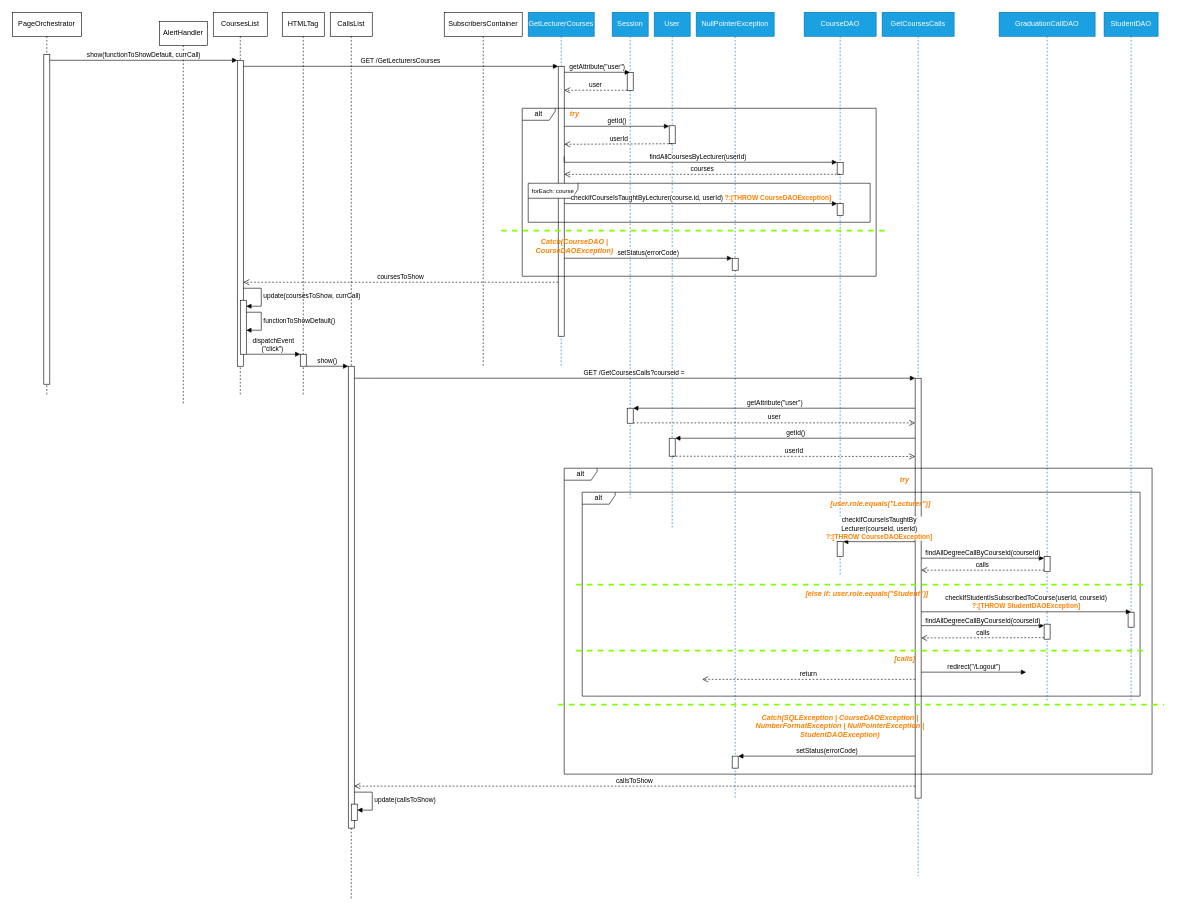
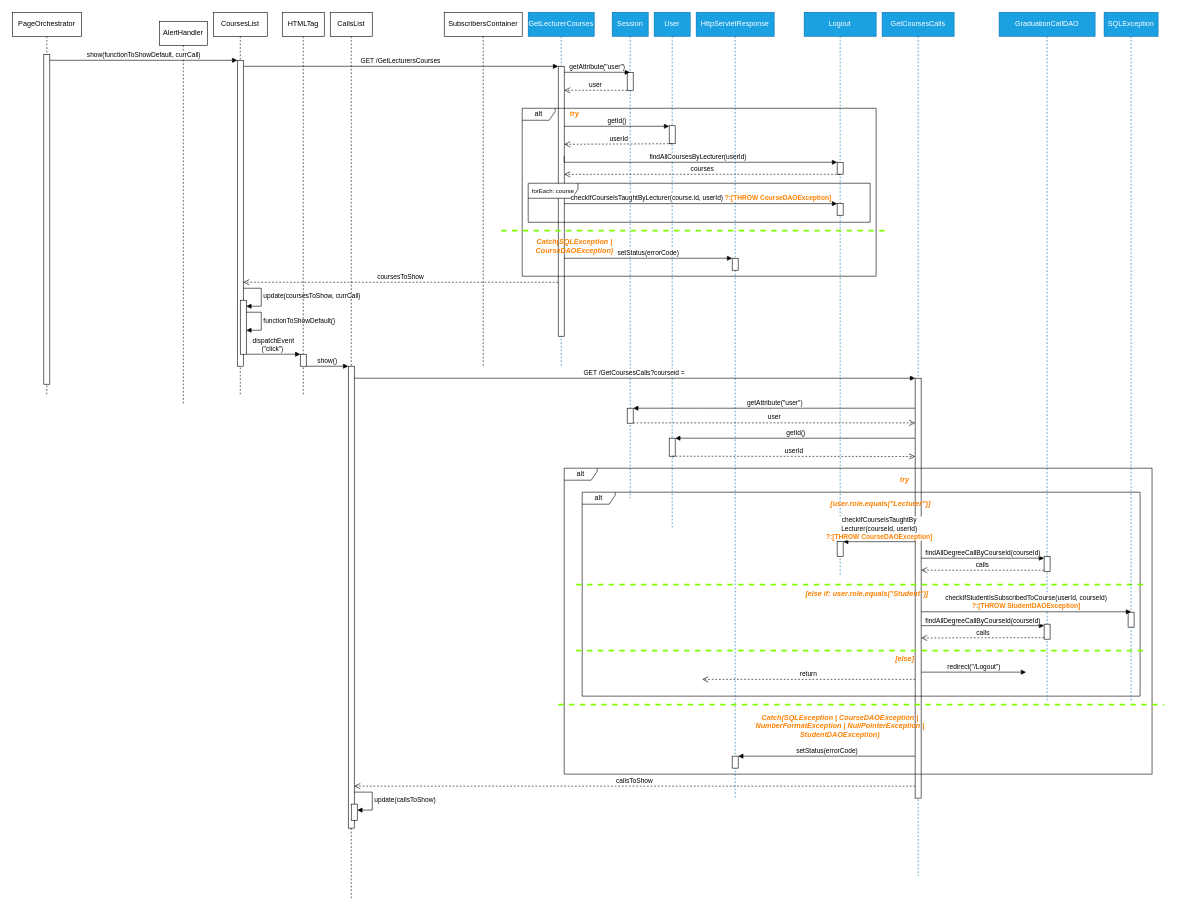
(735, 24) -> (735, 24)
(840, 24) -> (840, 24)
(1131, 24) -> (1131, 24)
(575, 246) -> (575, 246)
(905, 659) -> (905, 659)
